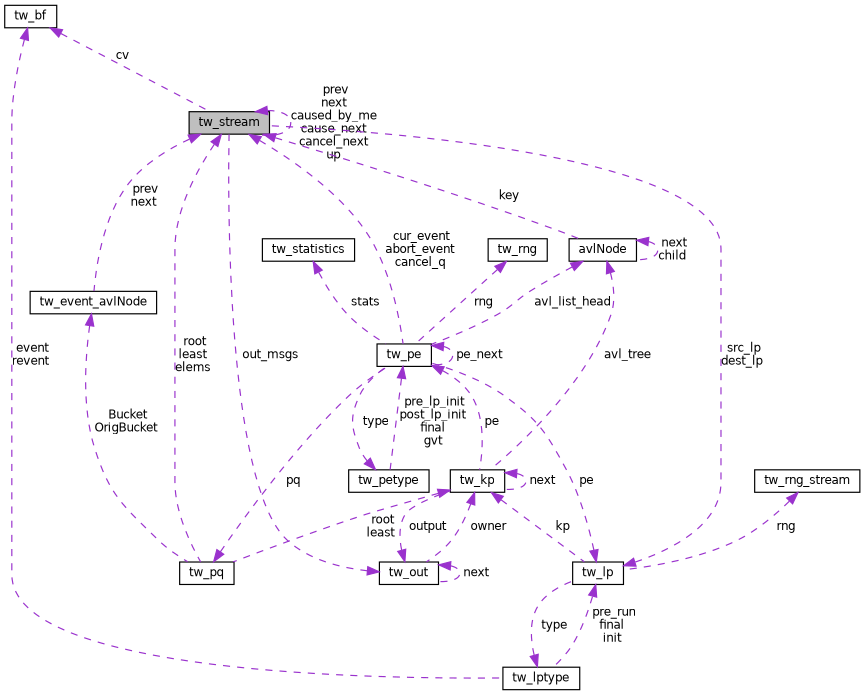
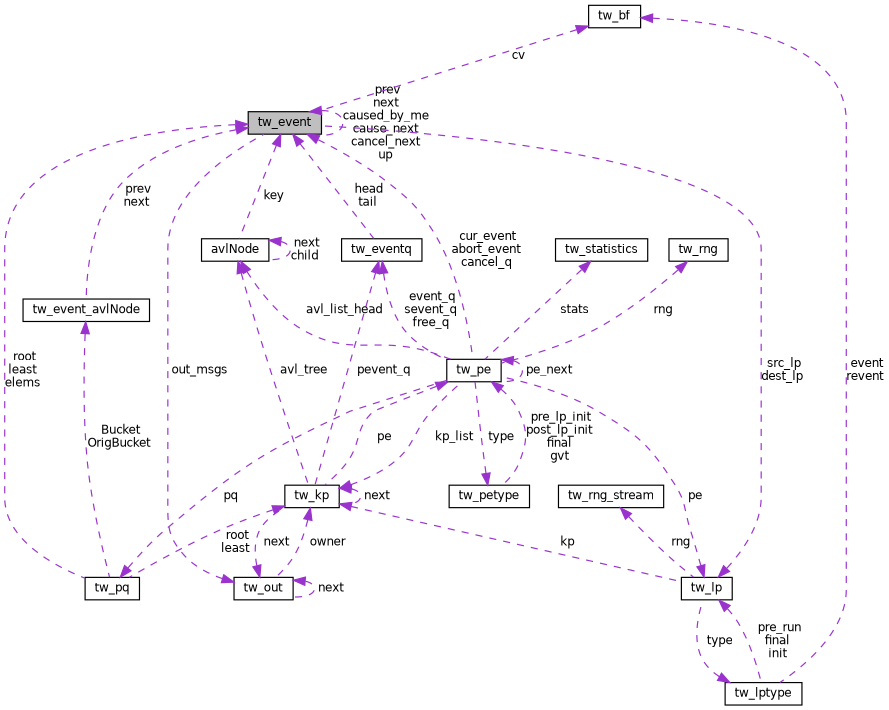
(229, 123) -> (285, 123)
none -> (382, 250)
none -> (412, 441)
(426, 527) -> (275, 543)
